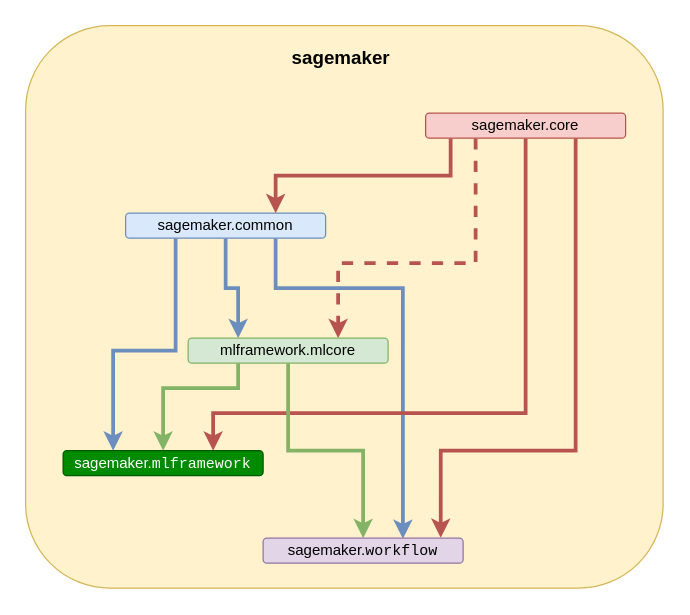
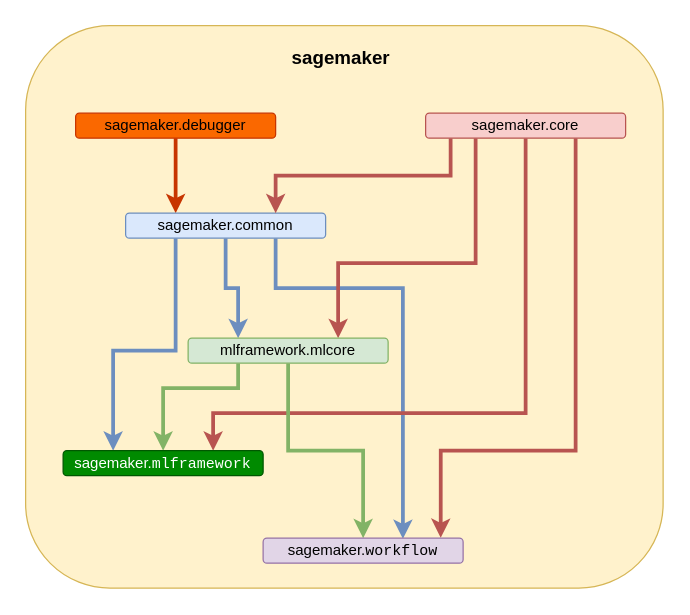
none -> (176, 126)
none -> (176, 169)
(472, 263) -> (472, 263)
